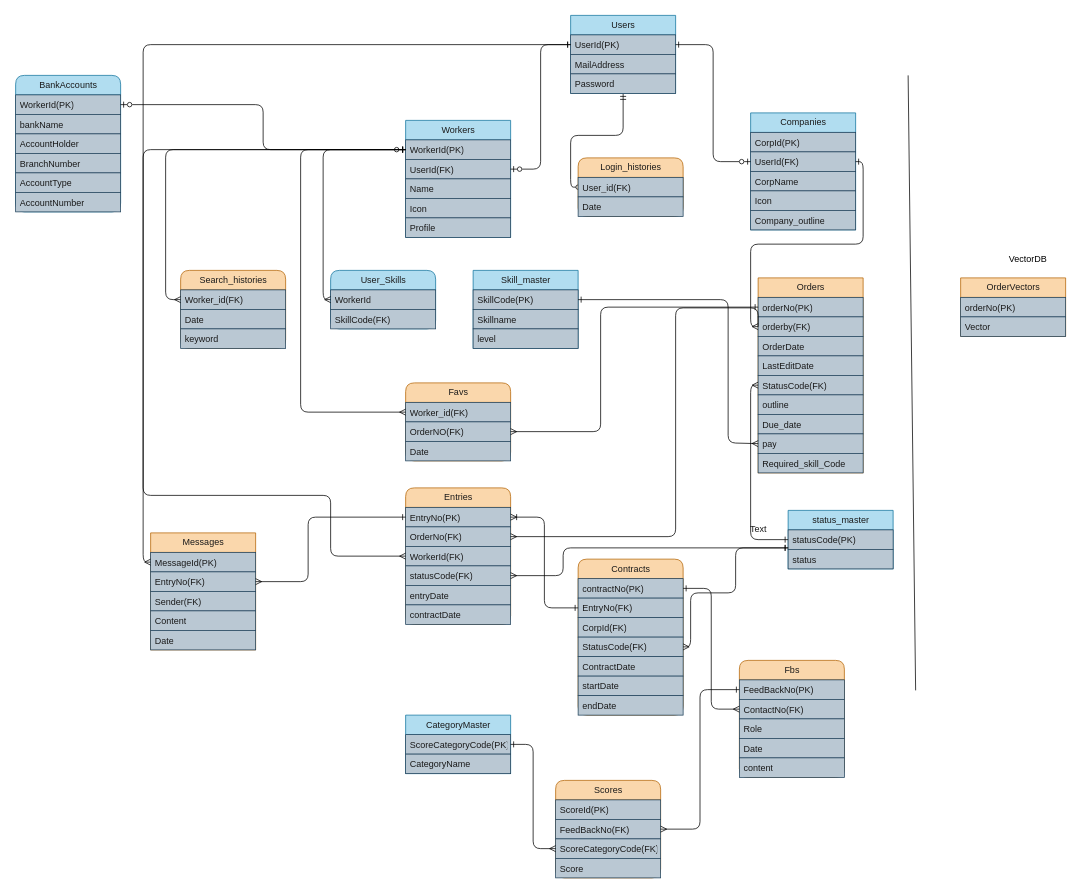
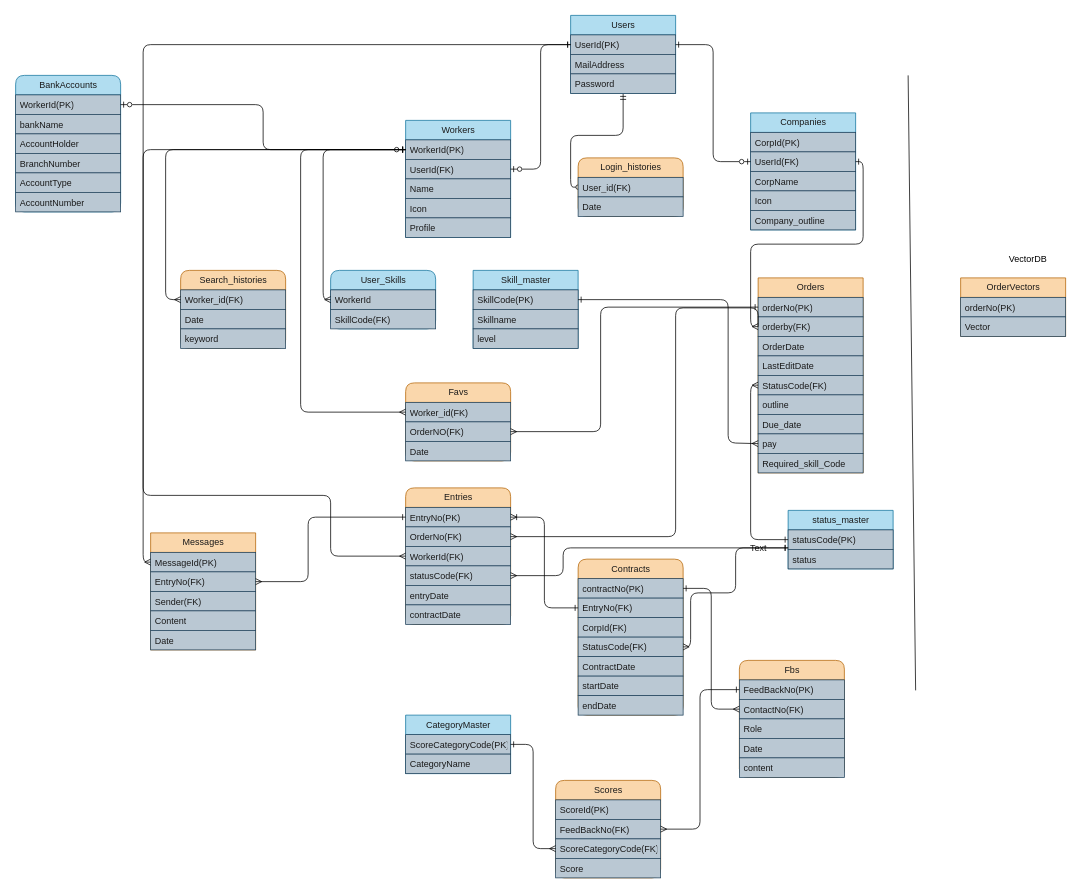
(758, 529) -> (758, 548)
